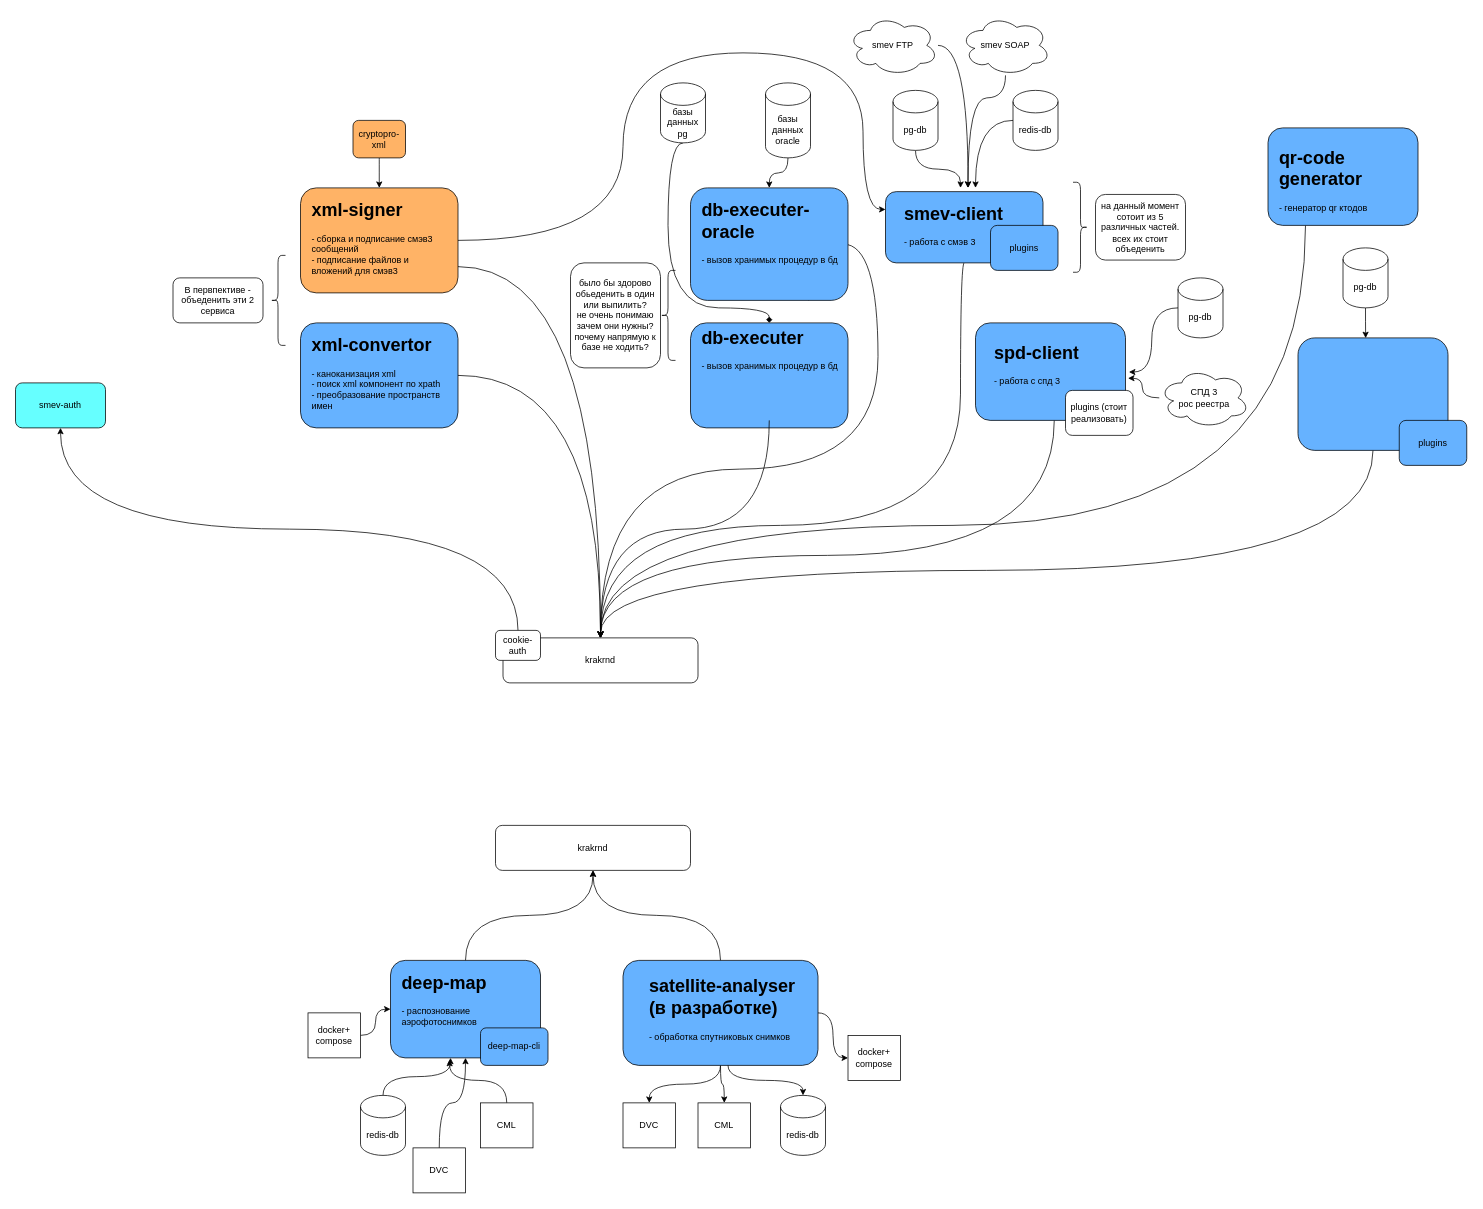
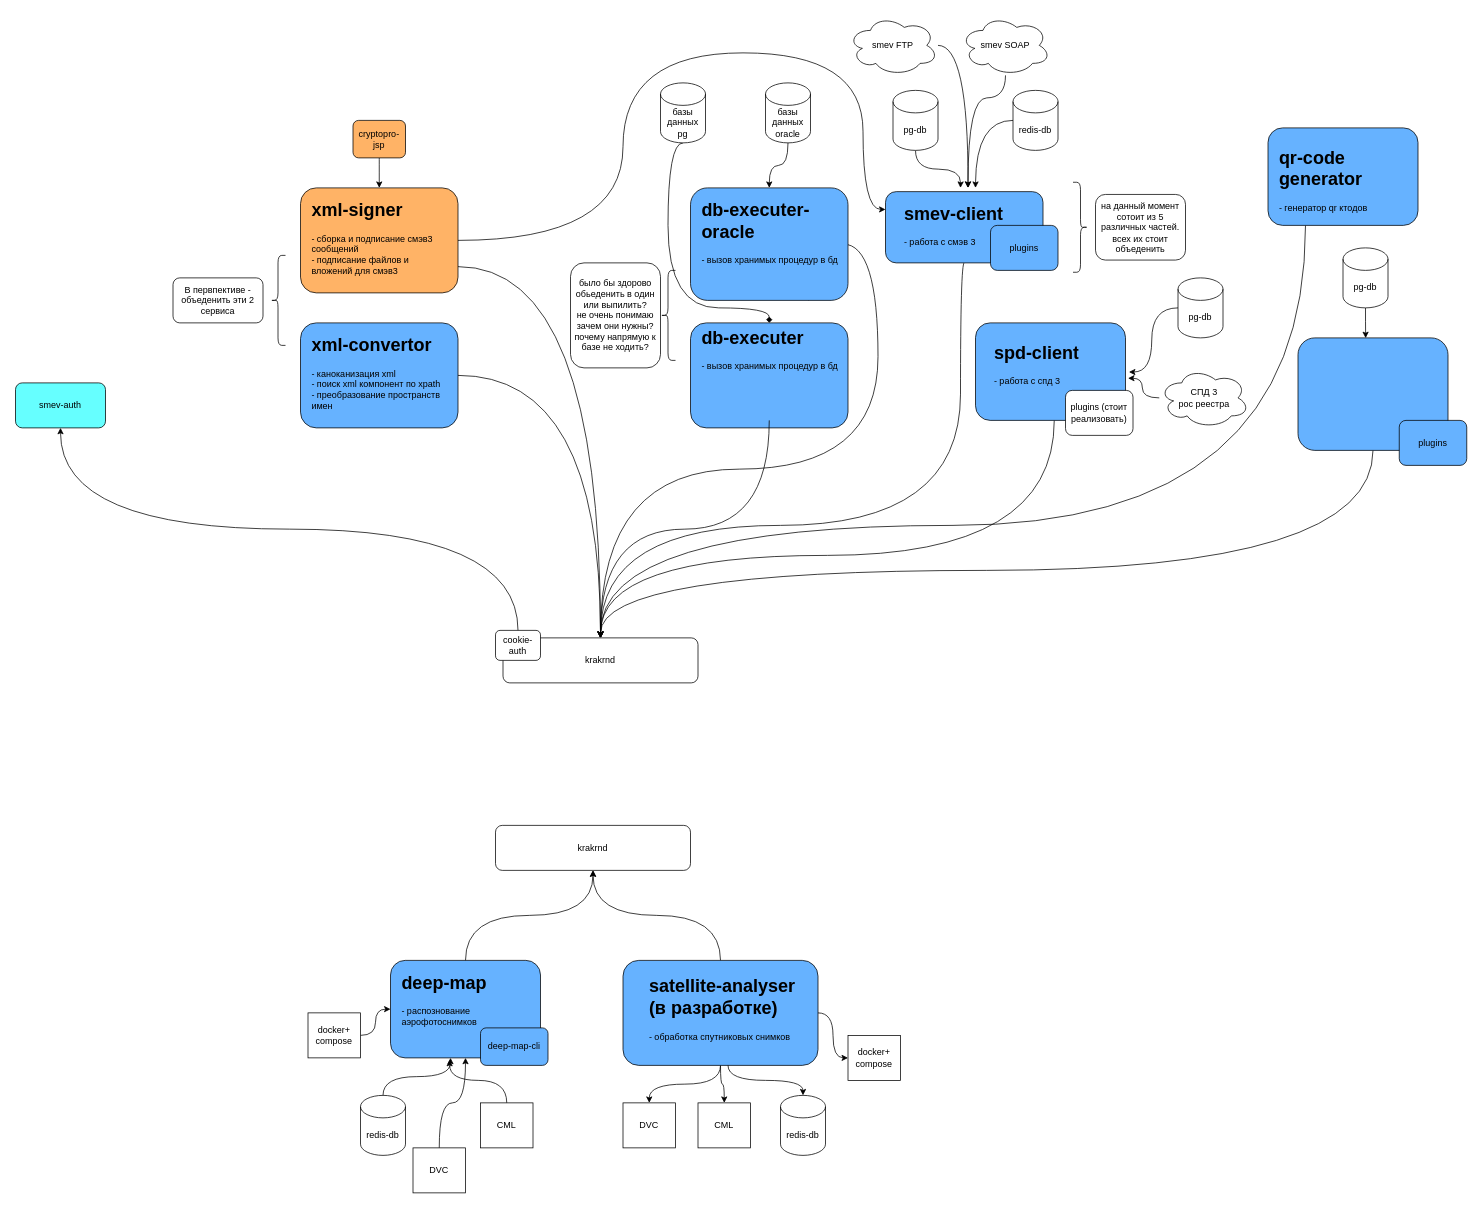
(788, 120) -> (788, 113)
(379, 139) -> (379, 139)
